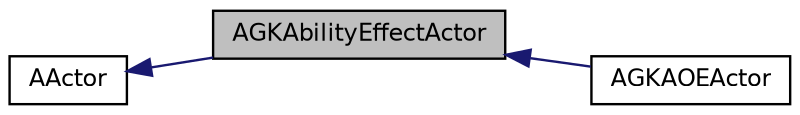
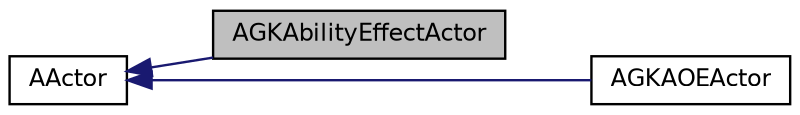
(561, 62) -> (372, 80)
